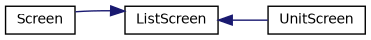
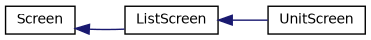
(93, 11) -> (107, 30)
